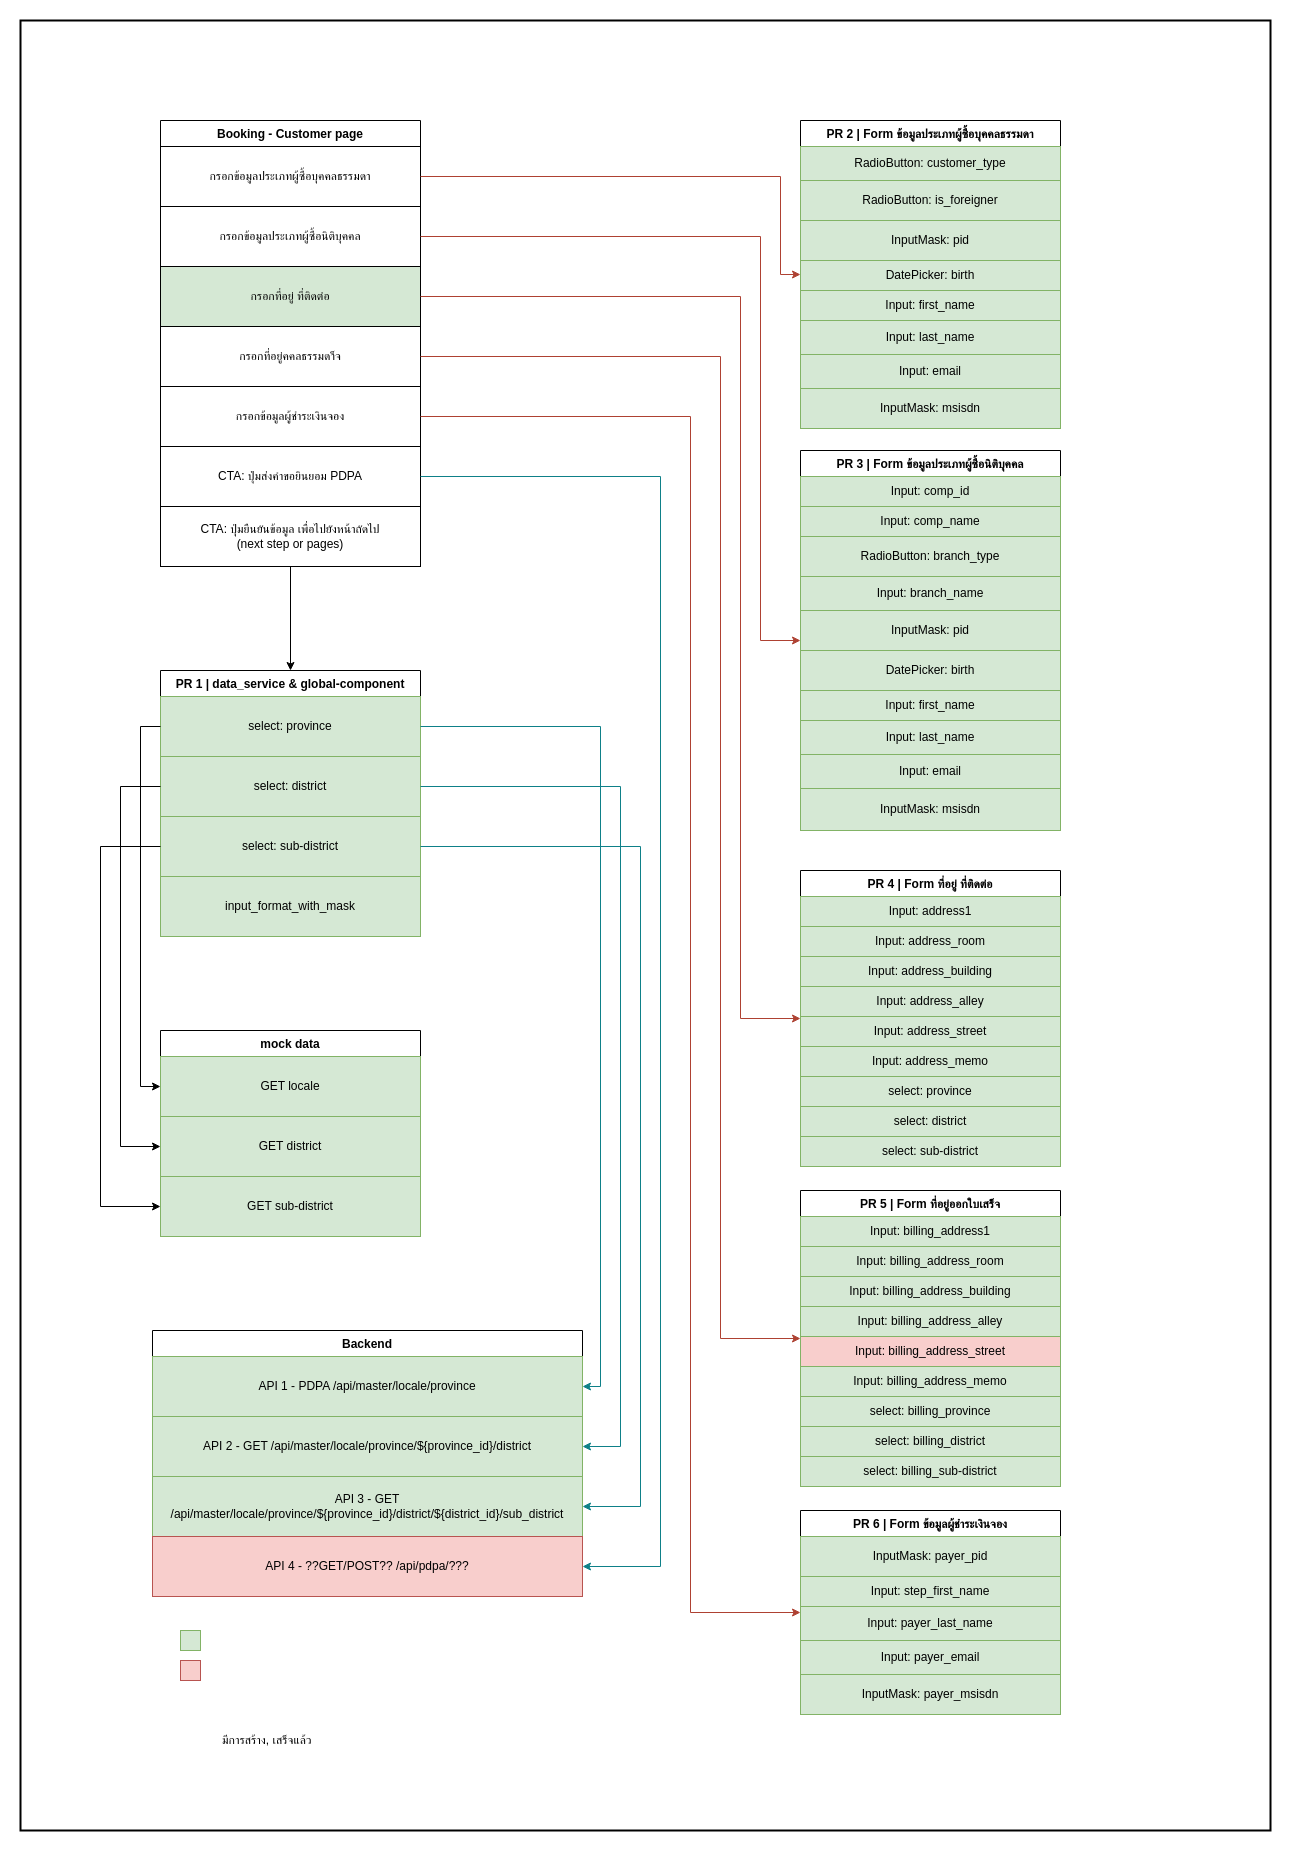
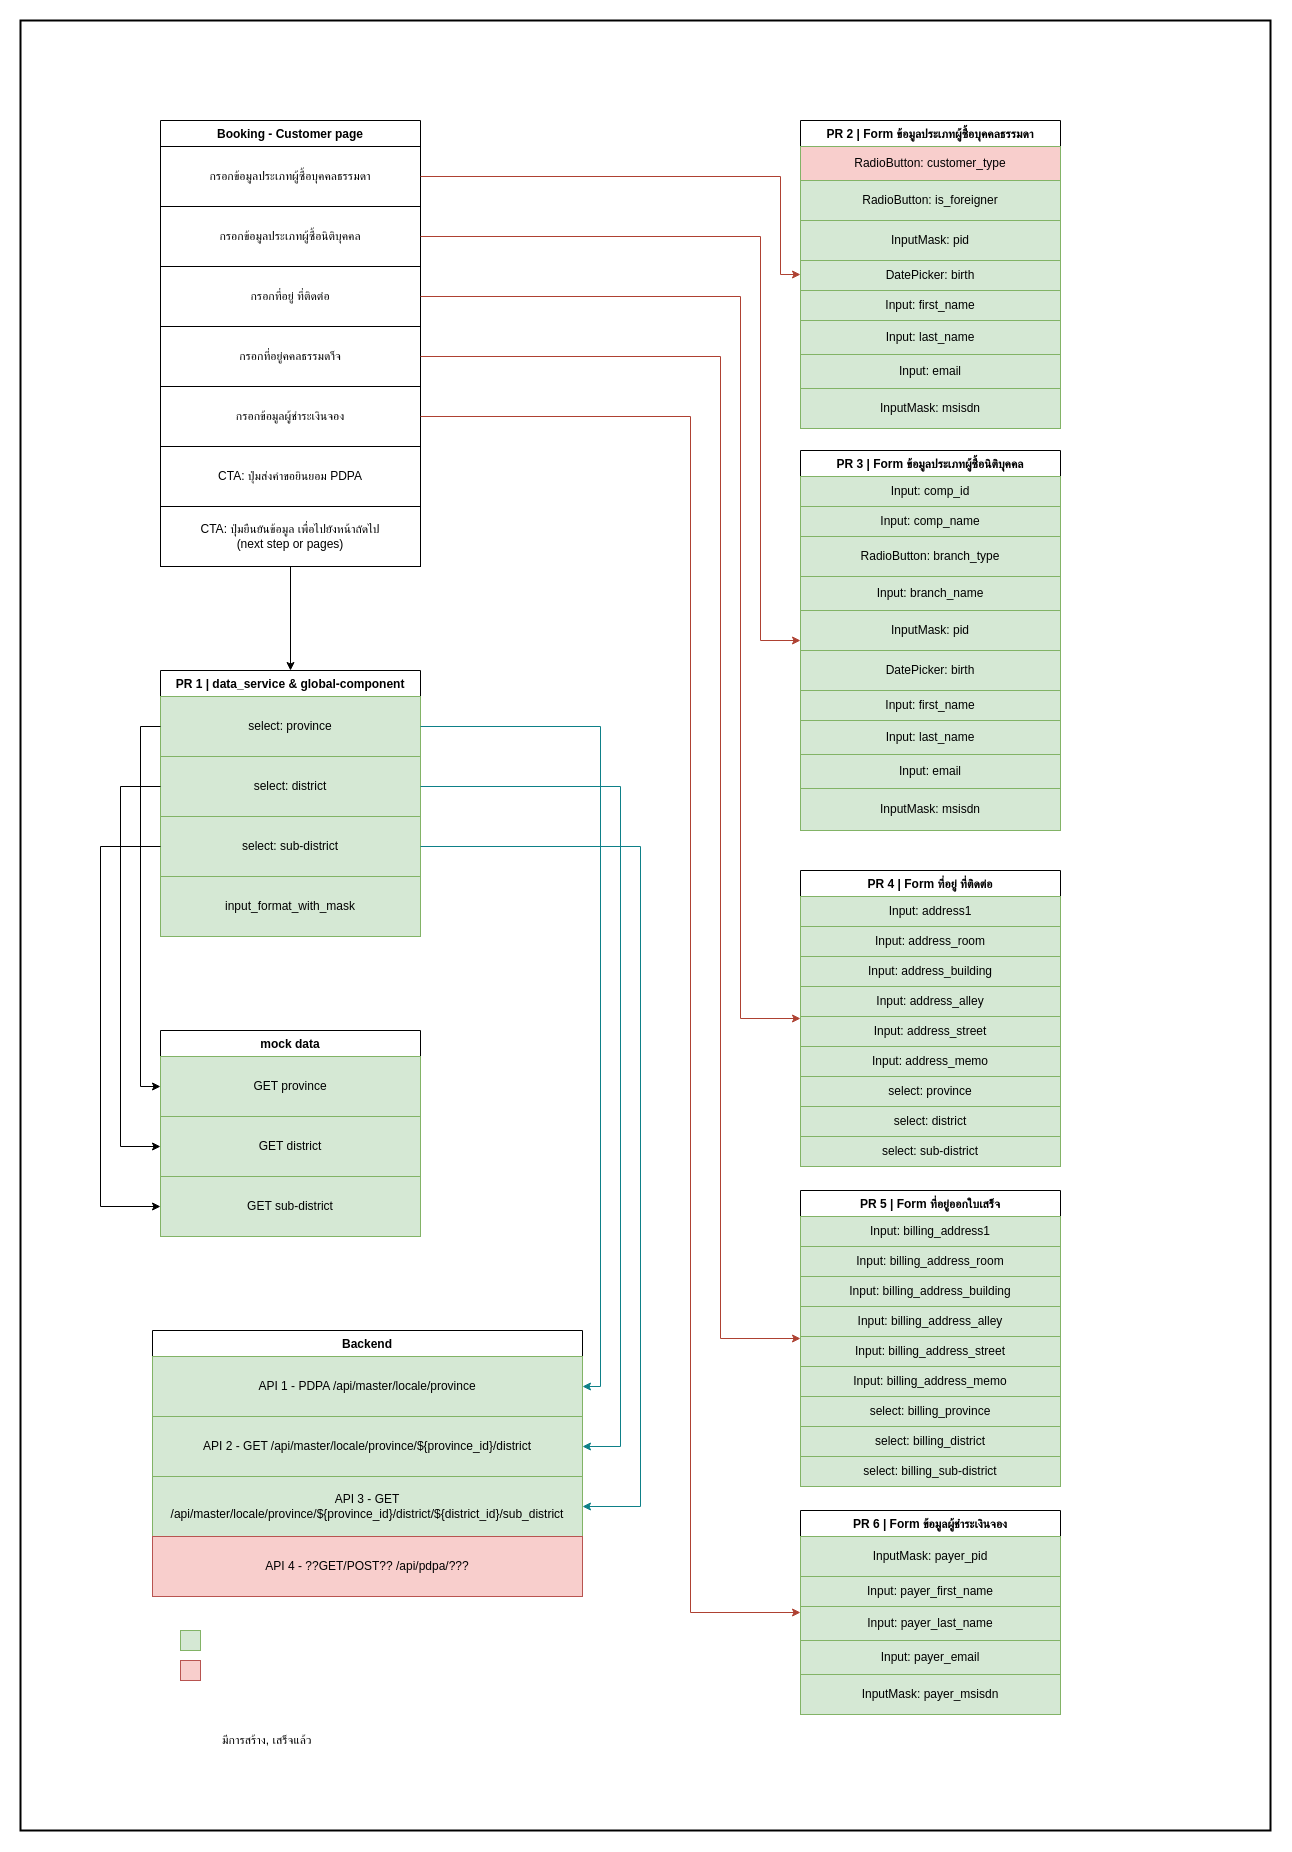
(931, 164) -> (931, 164)
(291, 297) -> (291, 297)
(661, 938) -> none
(291, 1087) -> (291, 1087)
(931, 1352) -> (931, 1352)
(931, 1592) -> (931, 1592)
